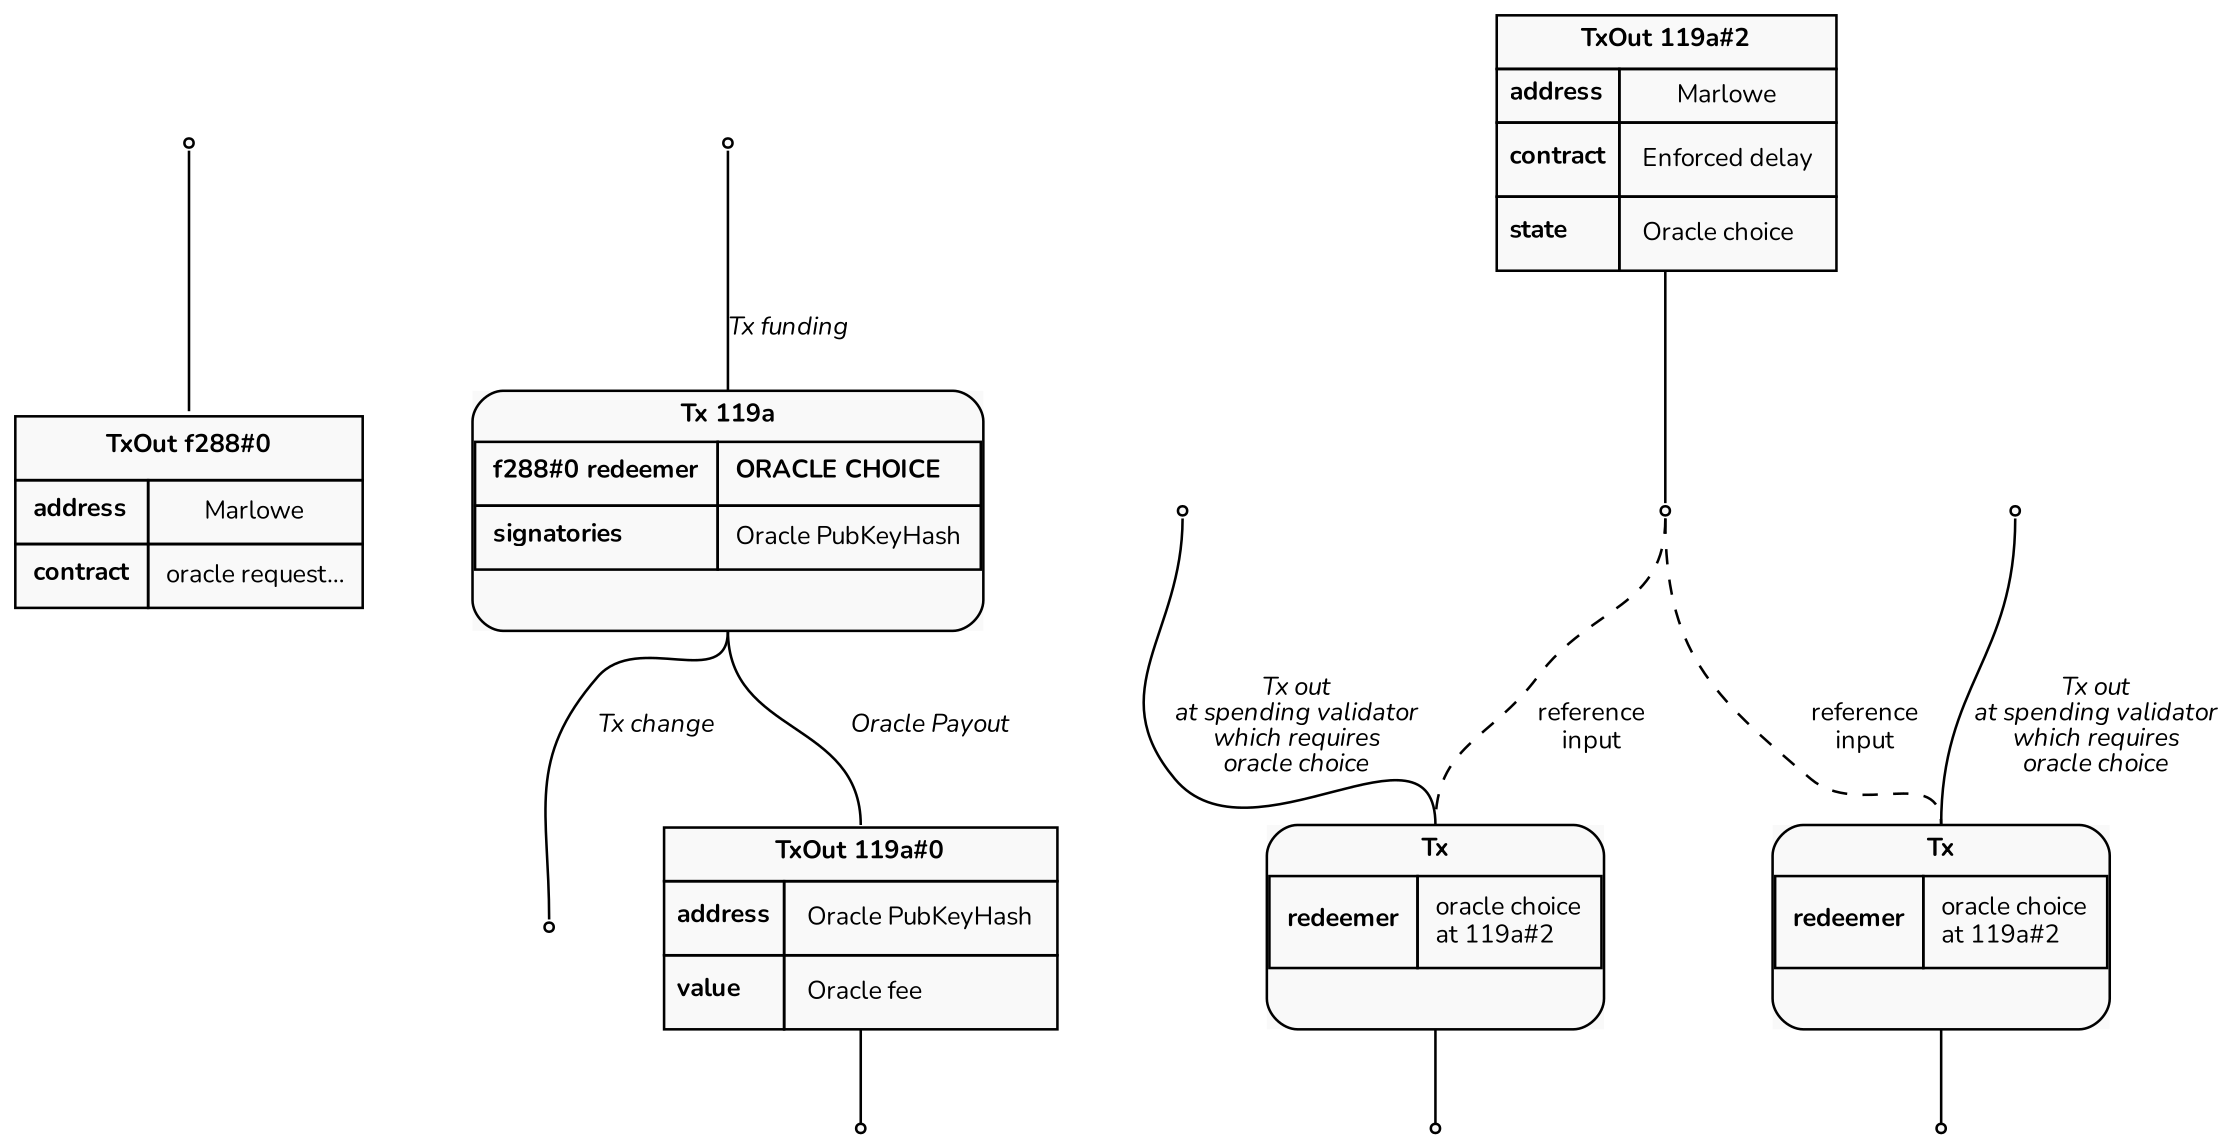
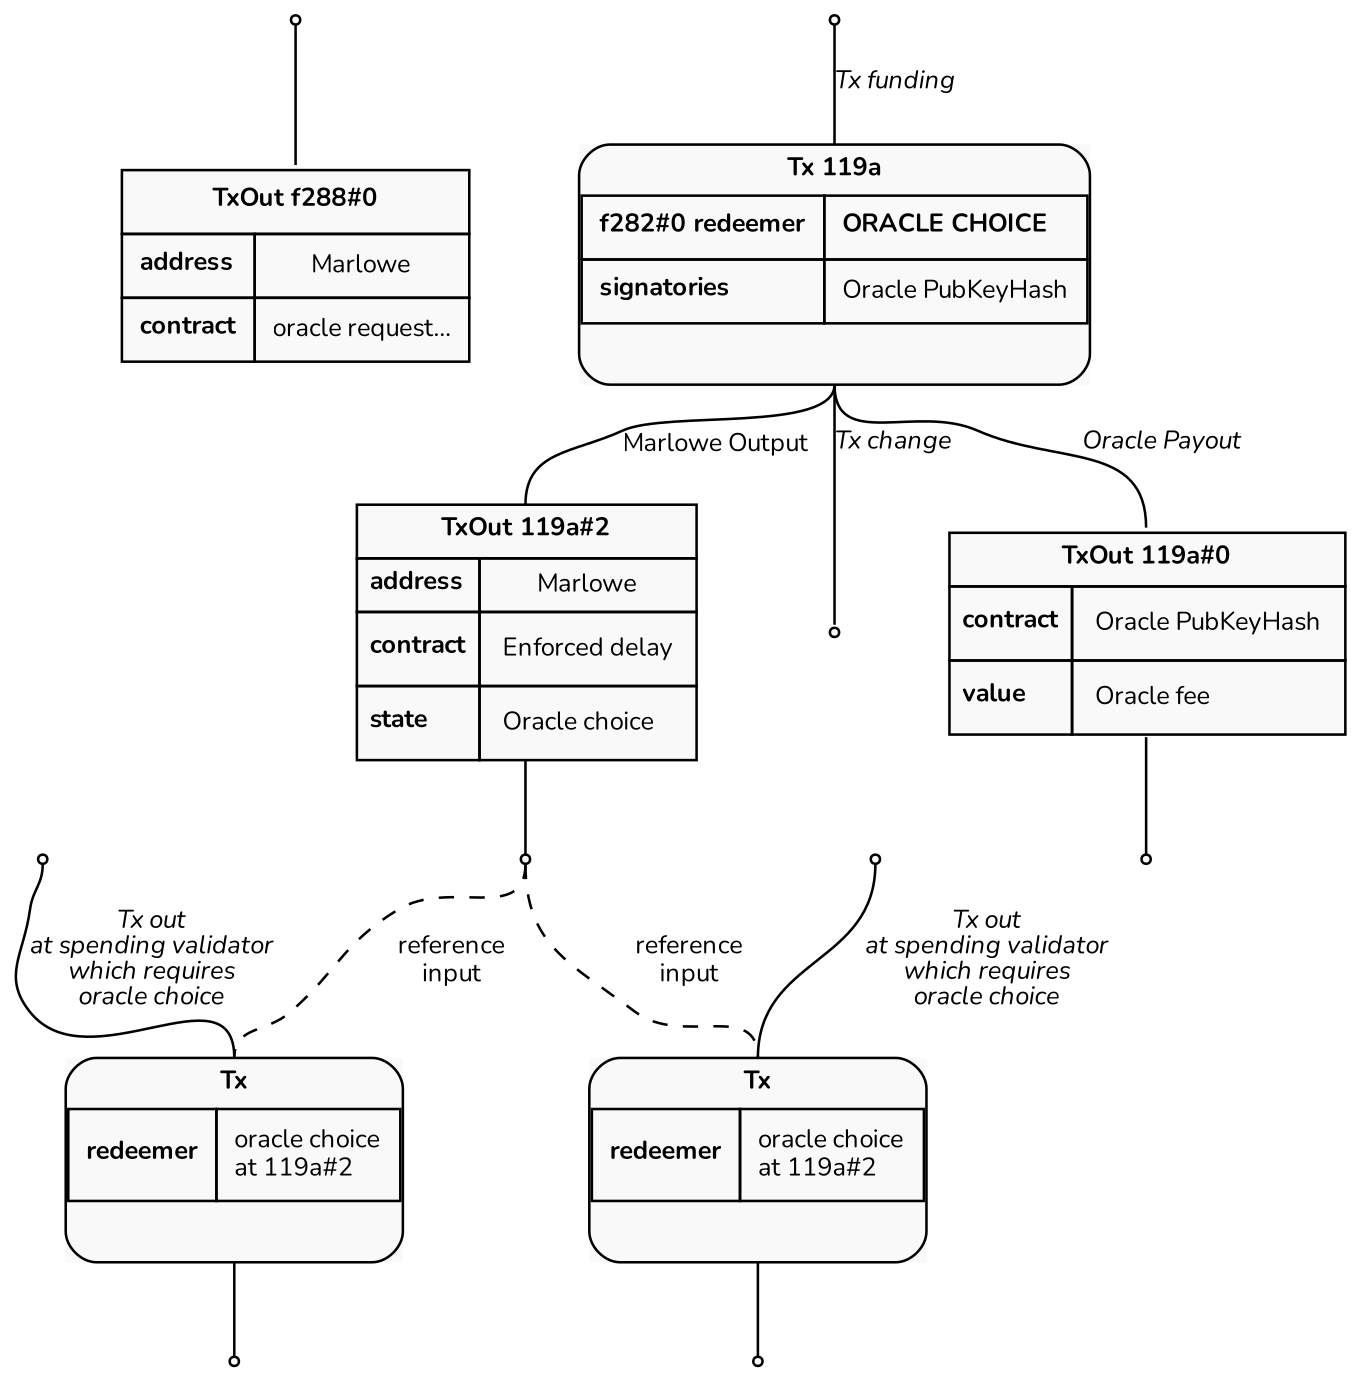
none -> (668, 422)
(596, 470) -> (703, 224)
(724, 914) -> (1011, 620)
